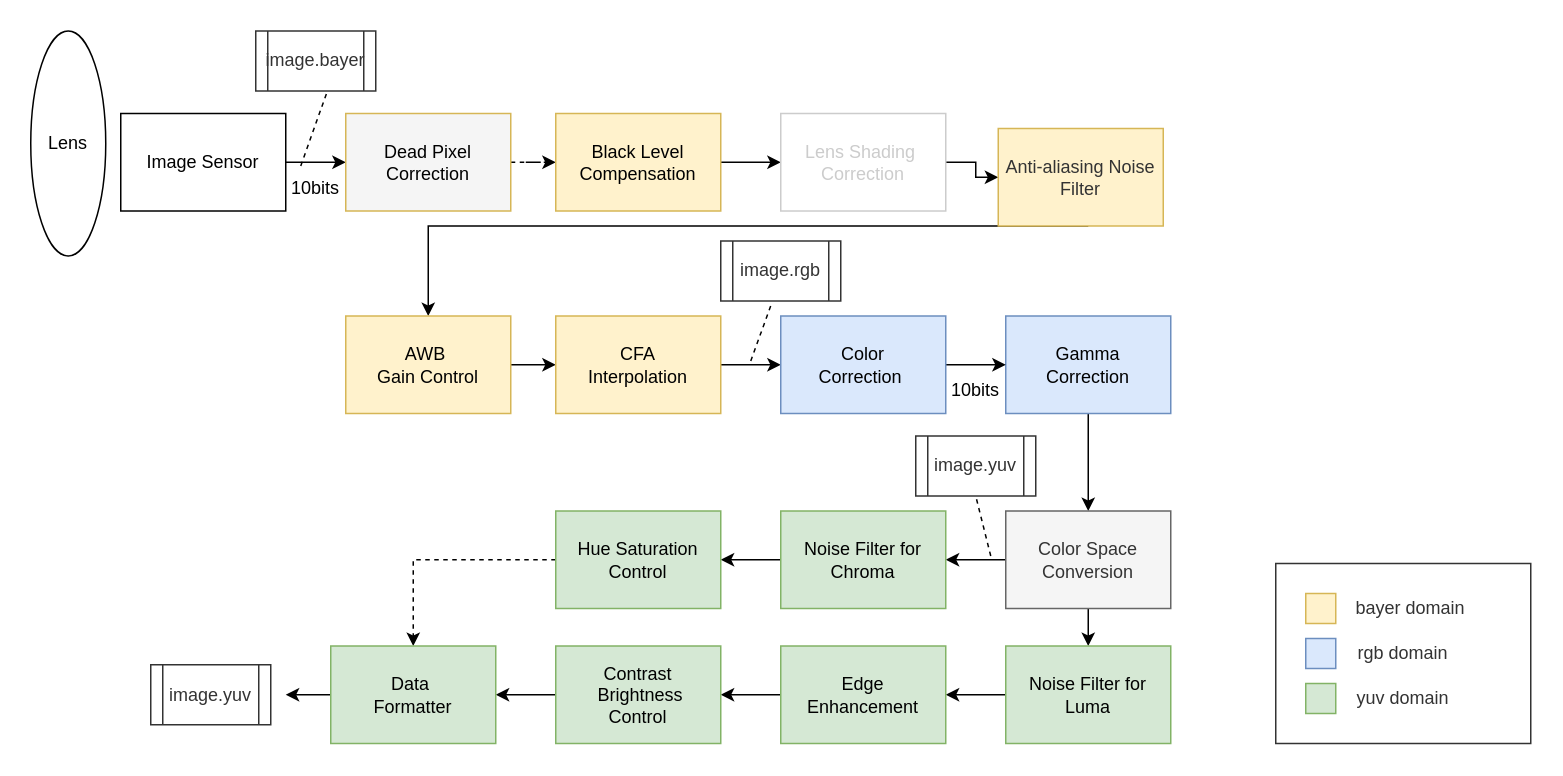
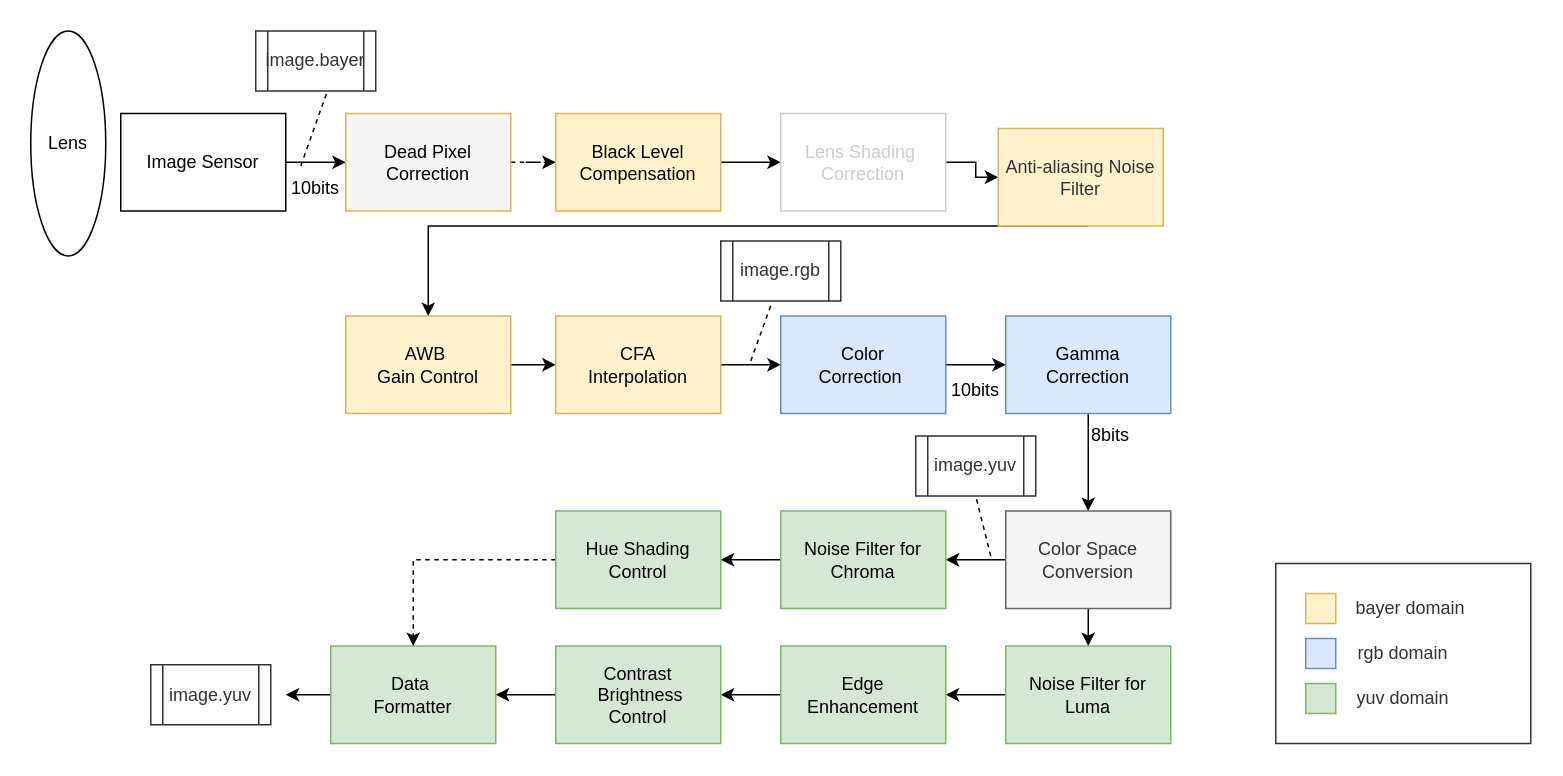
none -> (1111, 436)
(638, 560) -> (638, 560)
